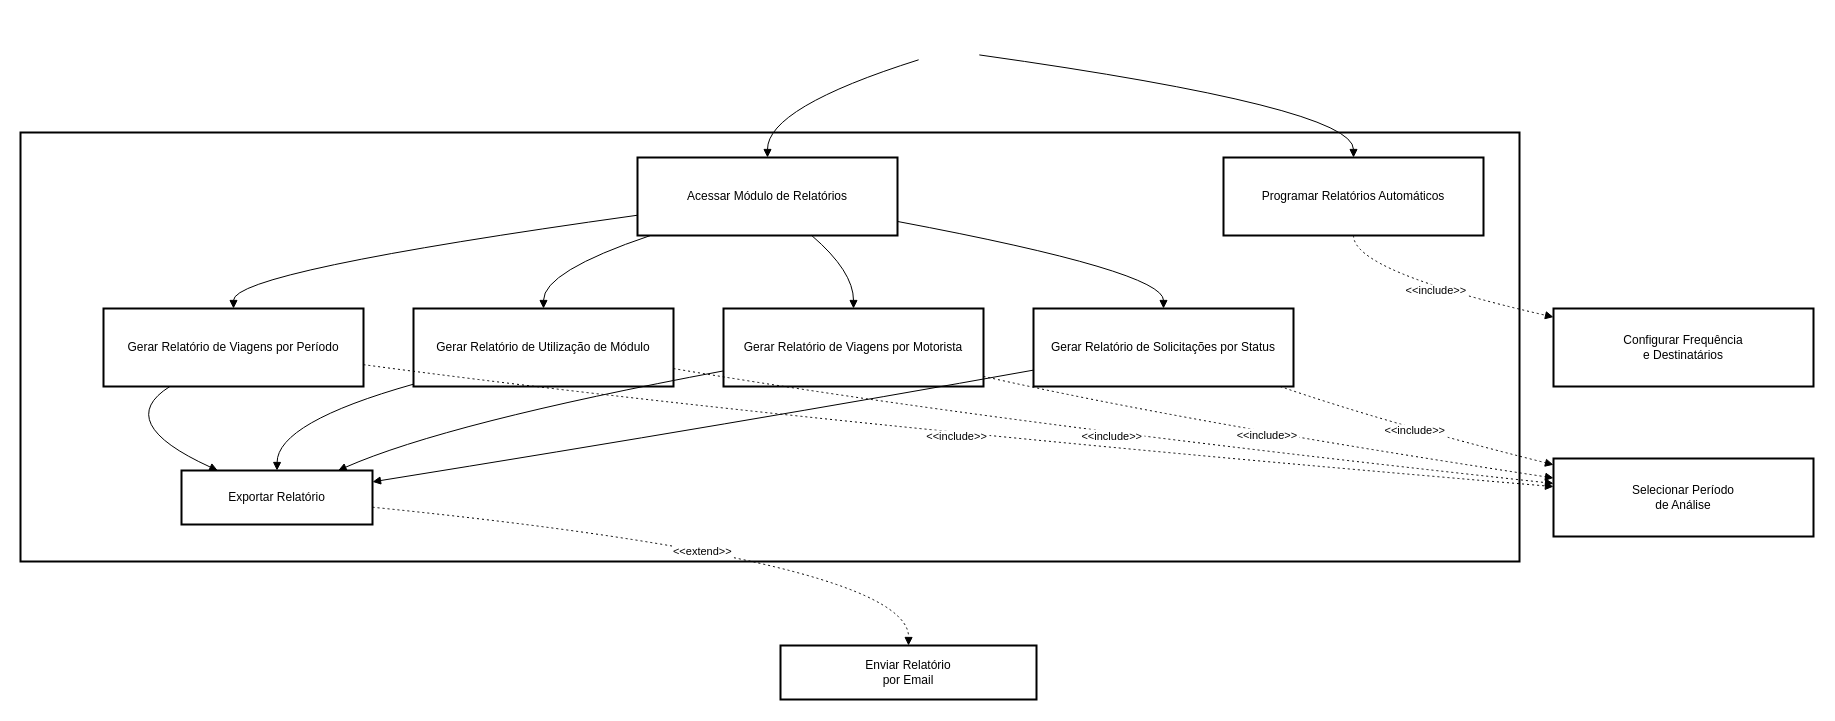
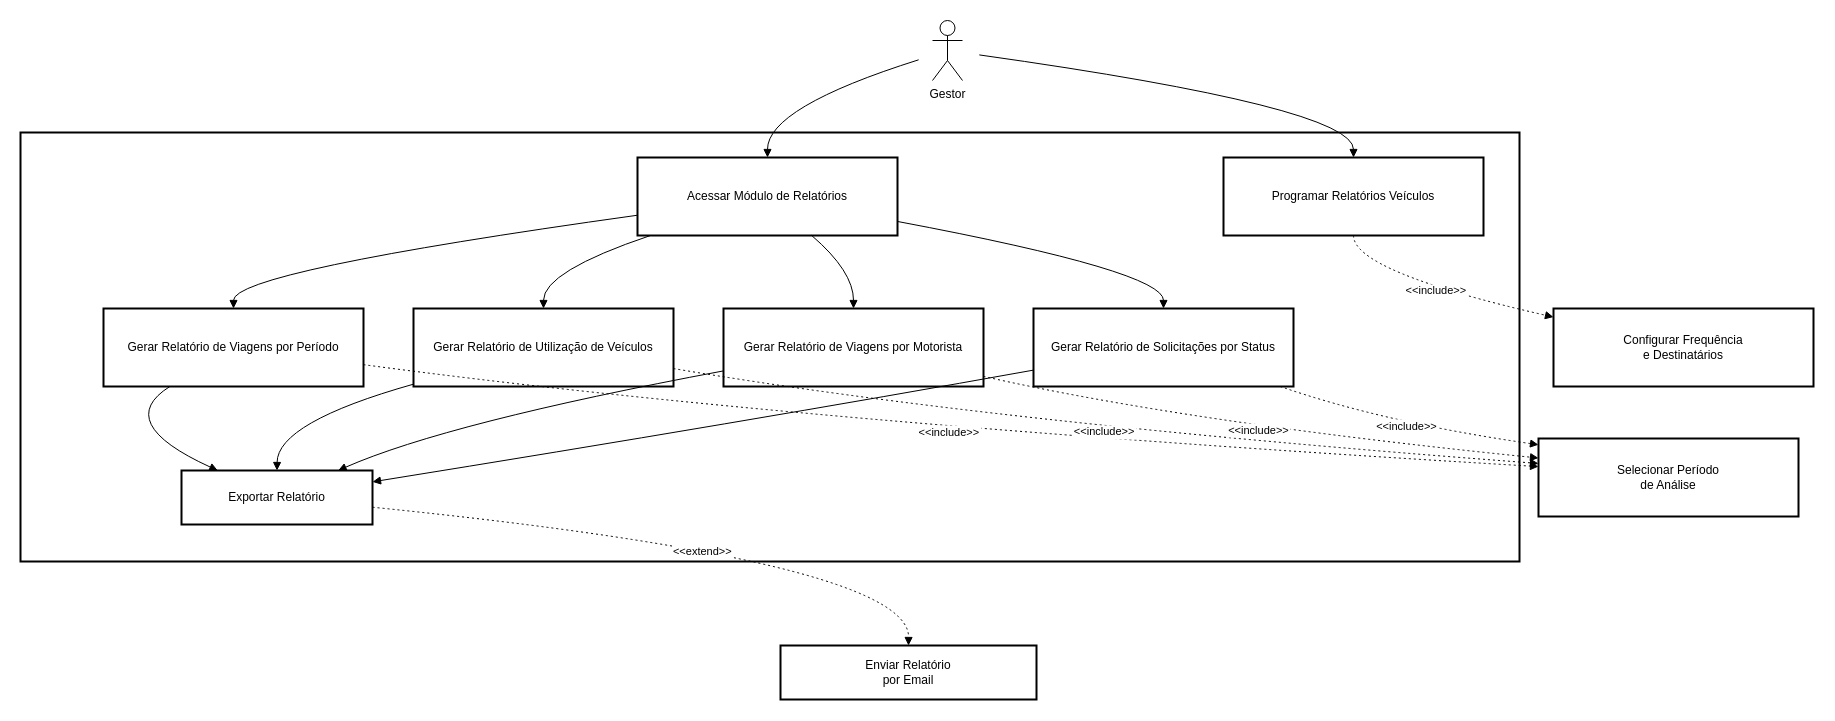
none -> (948, 51)
(1354, 197) -> (1354, 197)
(544, 348) -> (544, 348)
(1684, 498) -> (1669, 478)
